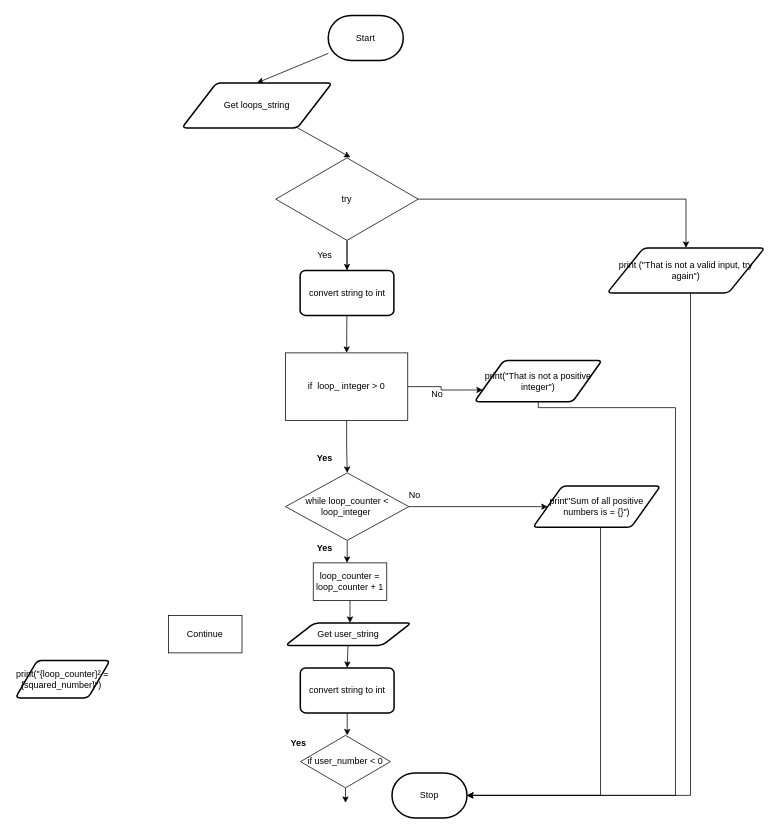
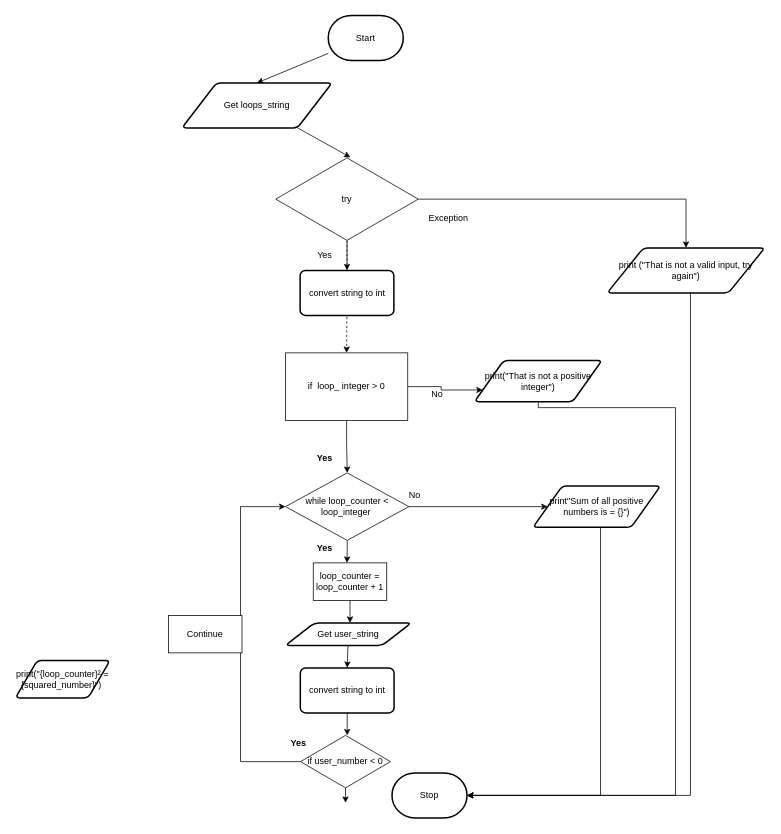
none -> (448, 218)
(347, 331) -> (347, 331)
none -> (240, 737)
